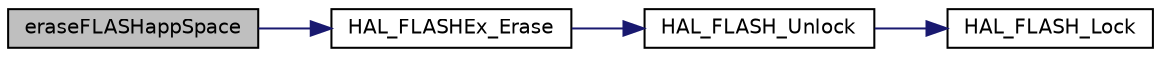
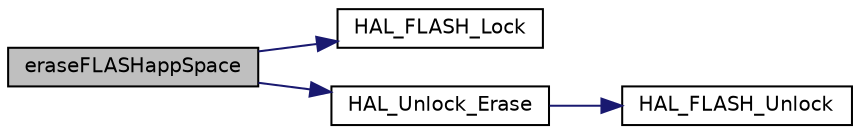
(451, 28) -> (440, 106)
(901, 28) -> (288, 48)
